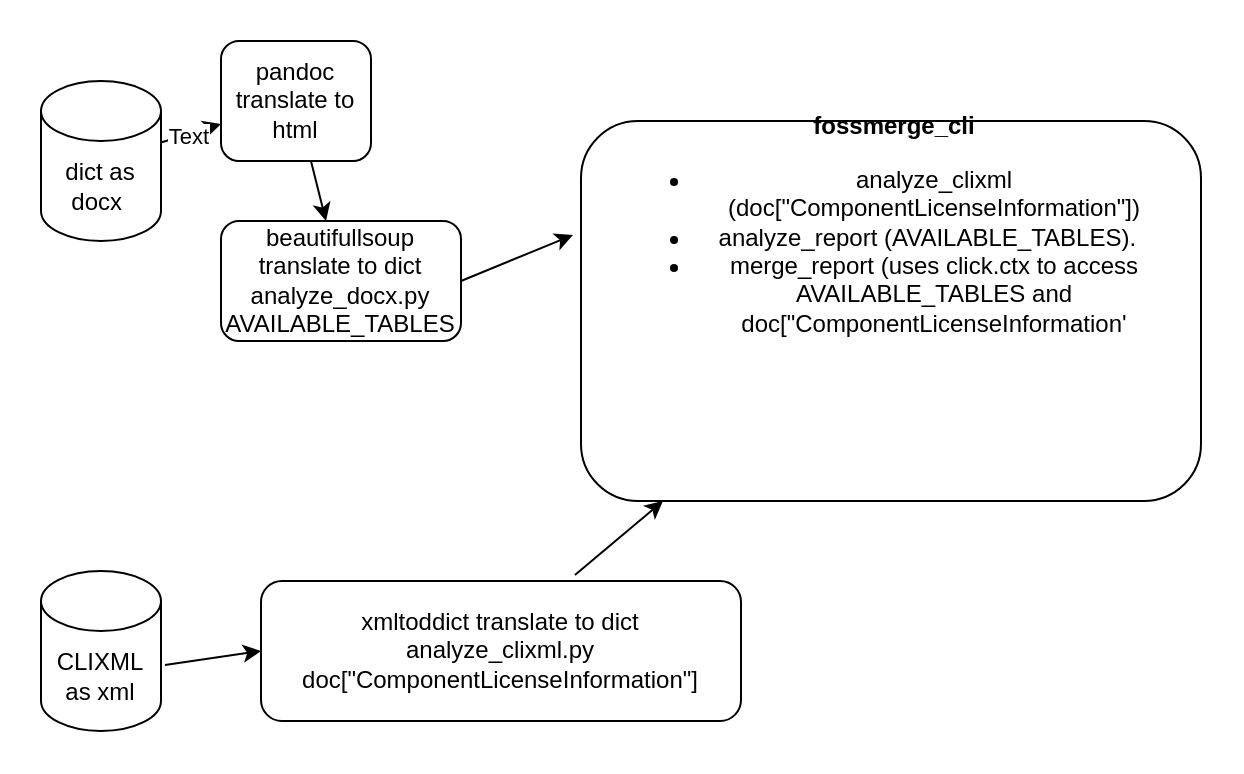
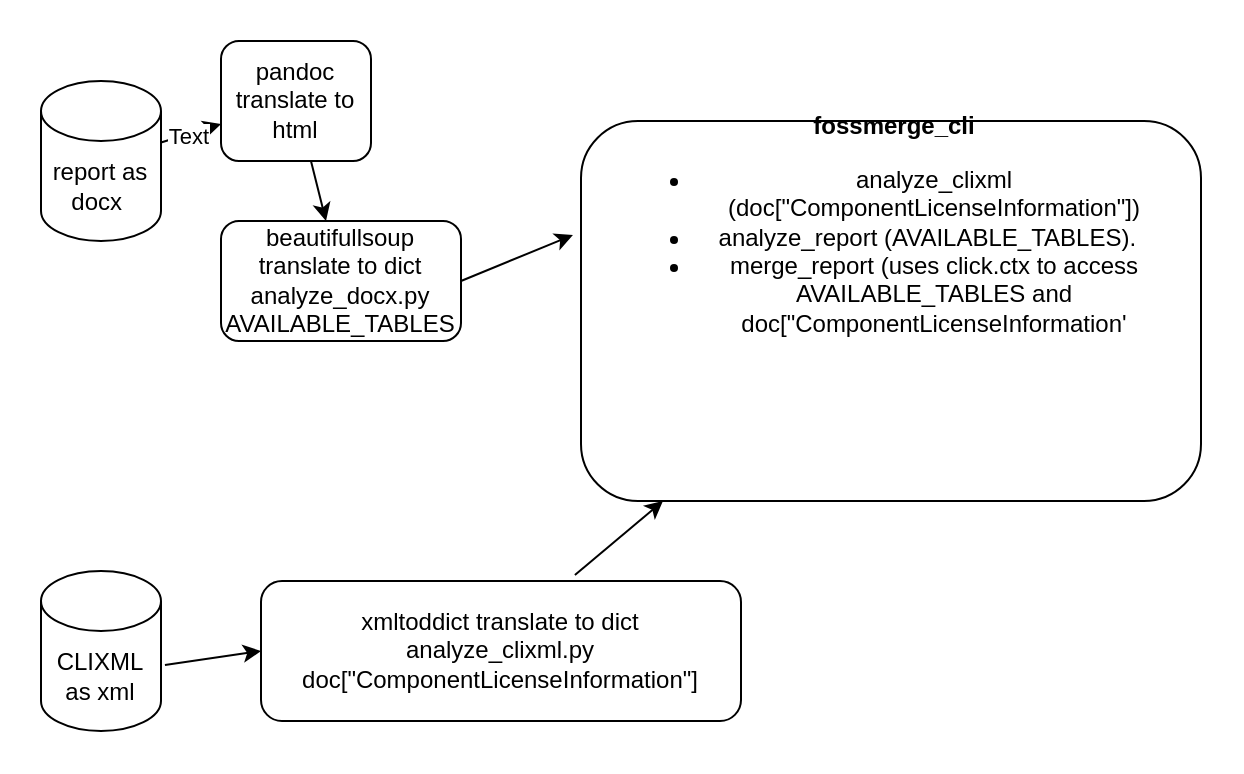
(101, 187) -> (101, 187)
